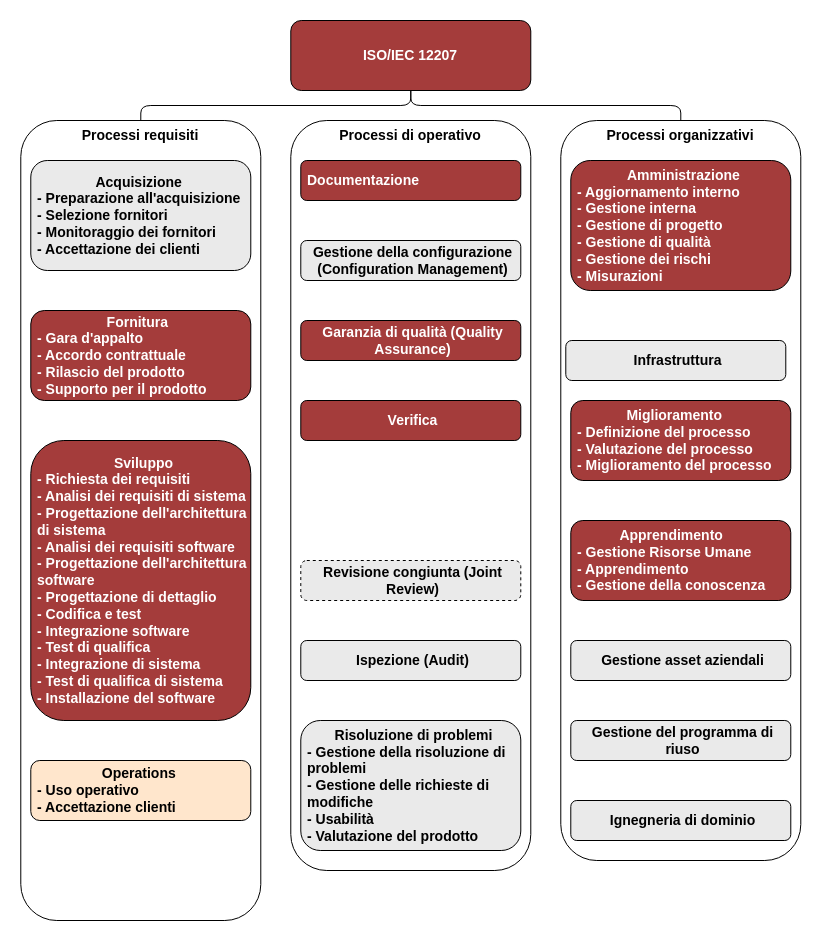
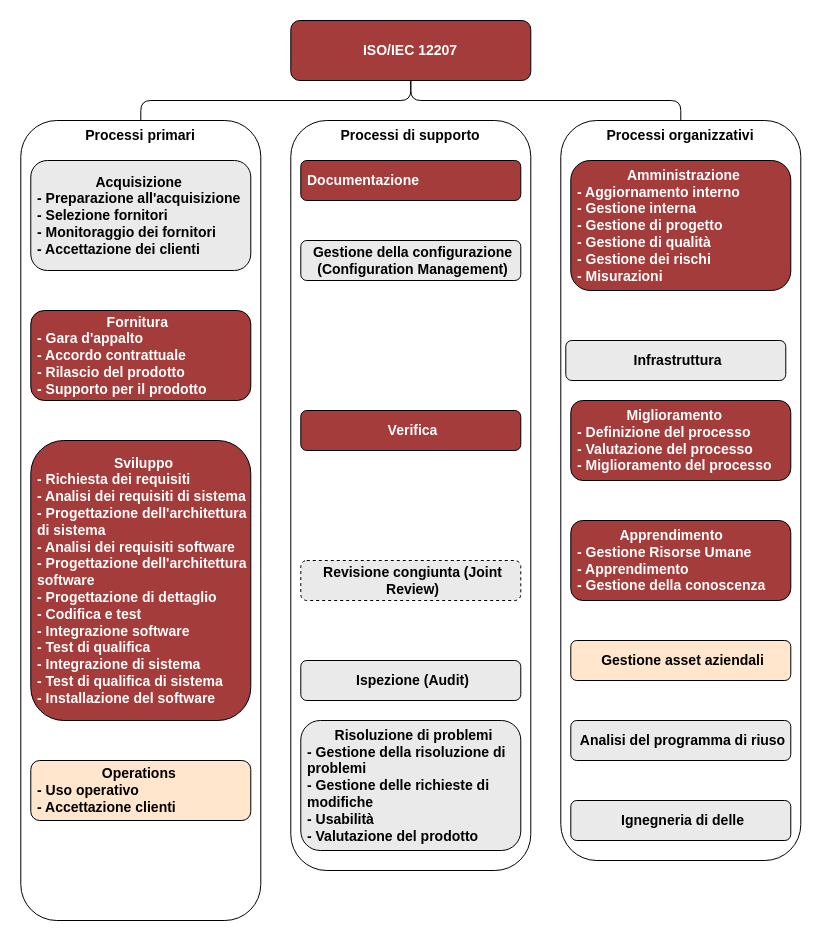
(411, 56) -> (411, 51)
(141, 136) -> (141, 136)
(411, 136) -> (411, 136)
(411, 341) -> none
(411, 421) -> (411, 431)
(411, 661) -> (411, 681)
(681, 661) -> (681, 661)
(683, 741) -> (683, 741)
(683, 821) -> (683, 821)
